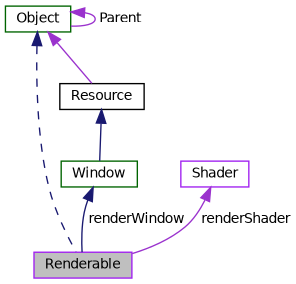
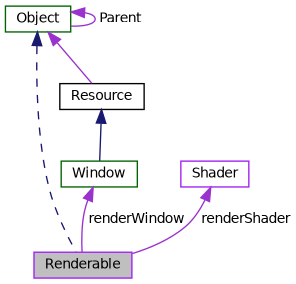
(82, 226) -> (82, 226)
